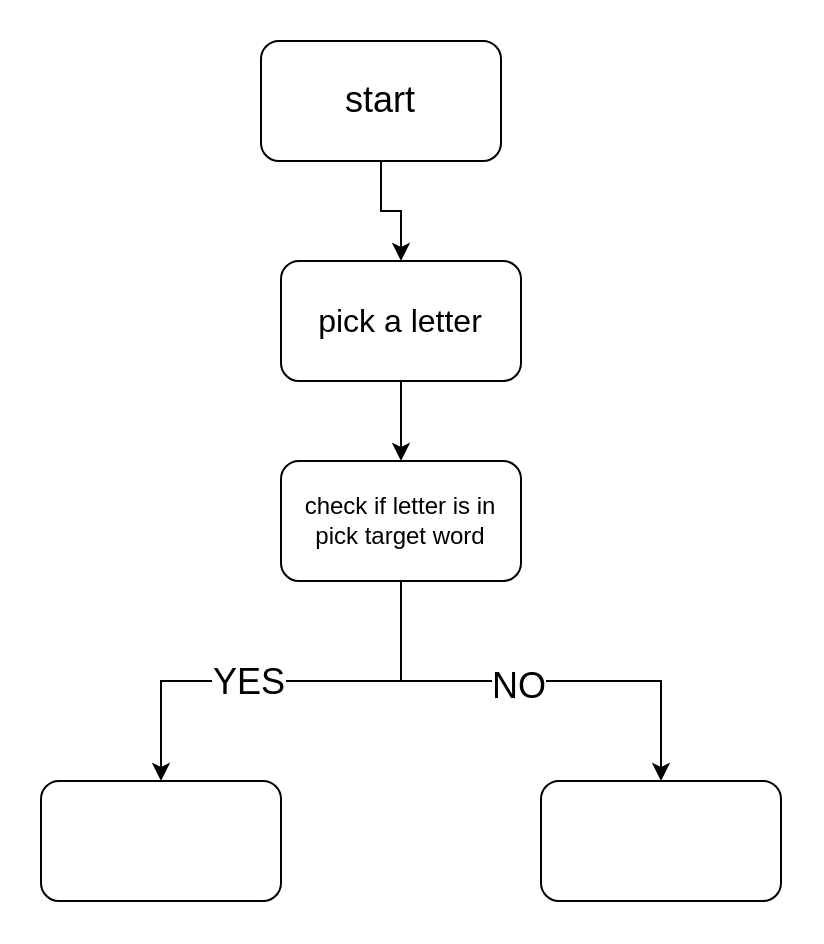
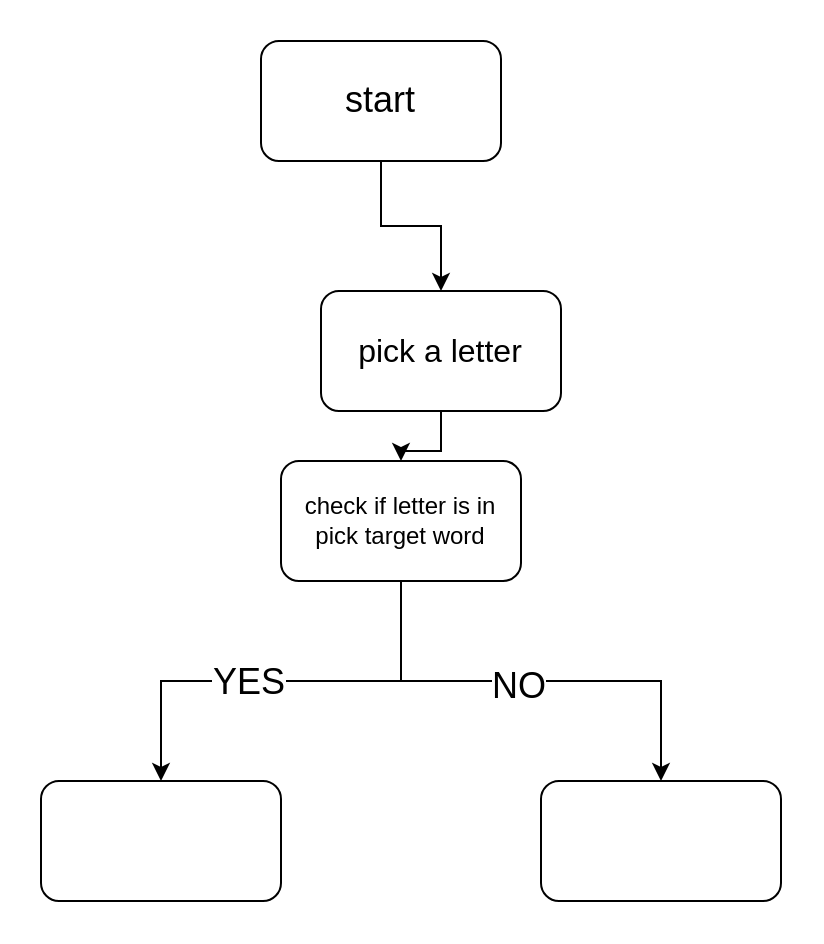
(401, 321) -> (441, 351)
